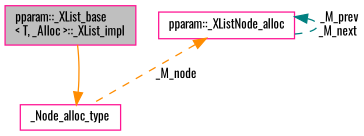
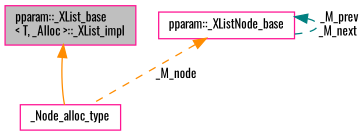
(227, 25) -> (227, 25)
(79, 68) -> (62, 81)
